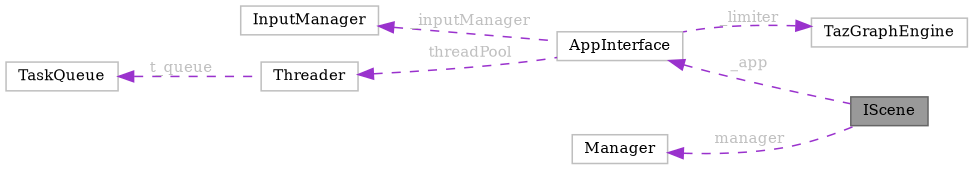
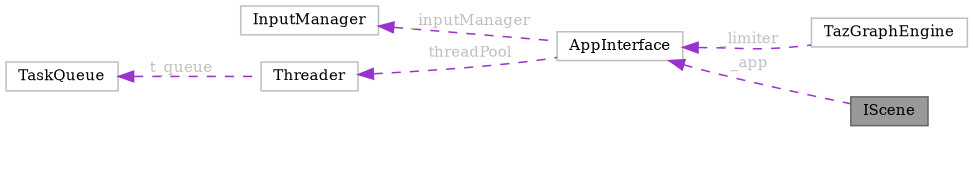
(739, 26) -> (755, 49)
(620, 149) -> none
